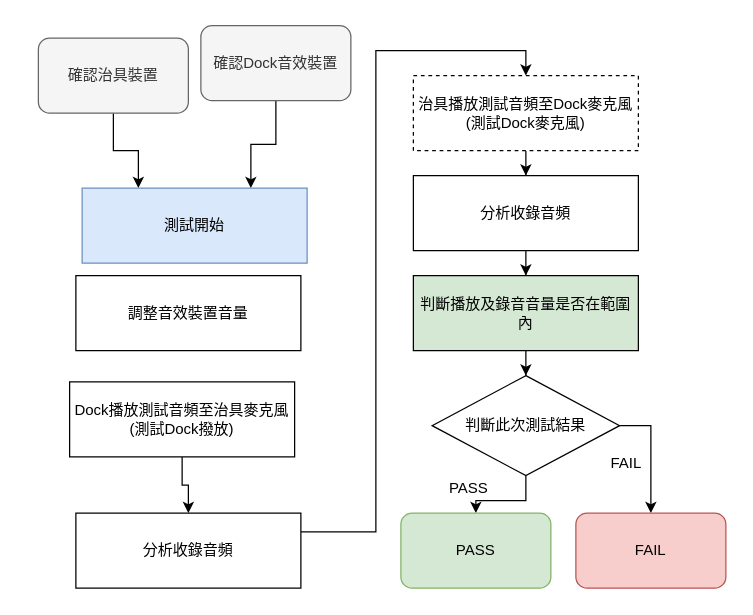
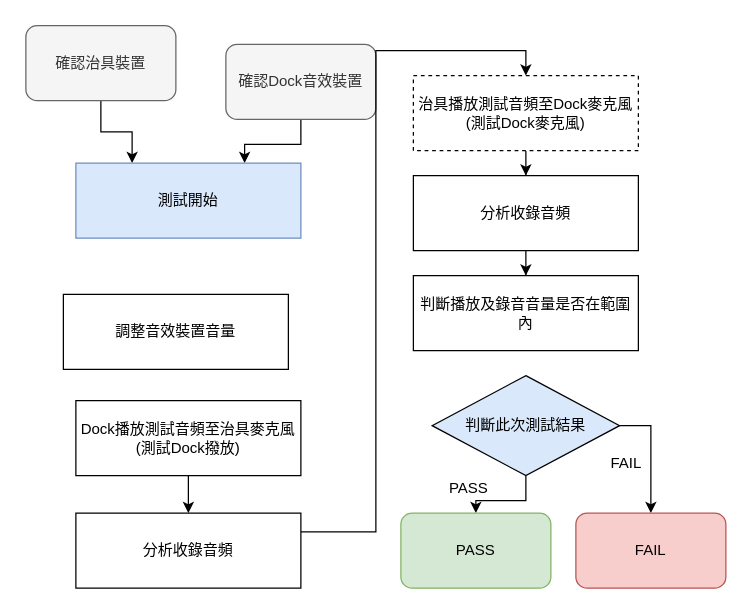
(276, 63) -> (301, 82)
(113, 76) -> (101, 63)
(194, 226) -> (188, 201)
(188, 313) -> (176, 332)
(526, 313) -> (526, 313)
(526, 368) -> none
(182, 419) -> (188, 438)
(526, 426) -> (526, 426)
